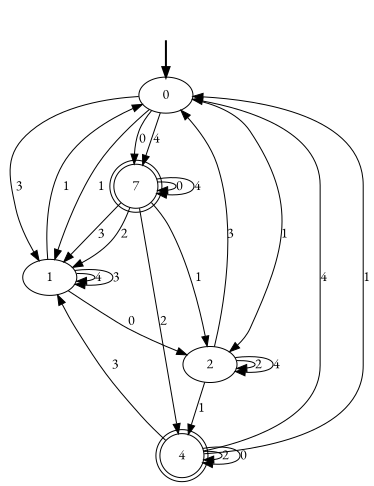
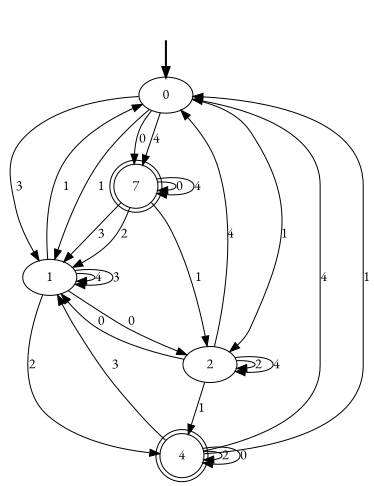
(231, 234) -> (231, 234)
(158, 316) -> (42, 409)
none -> (121, 340)
